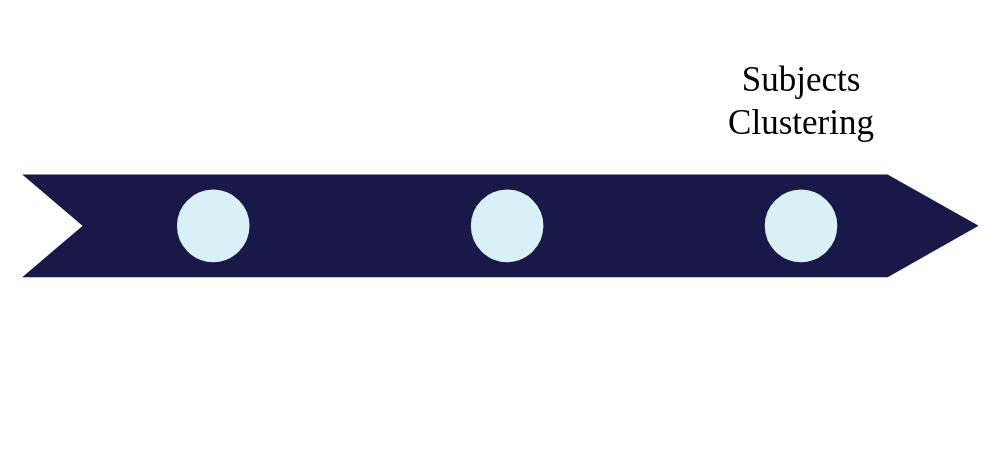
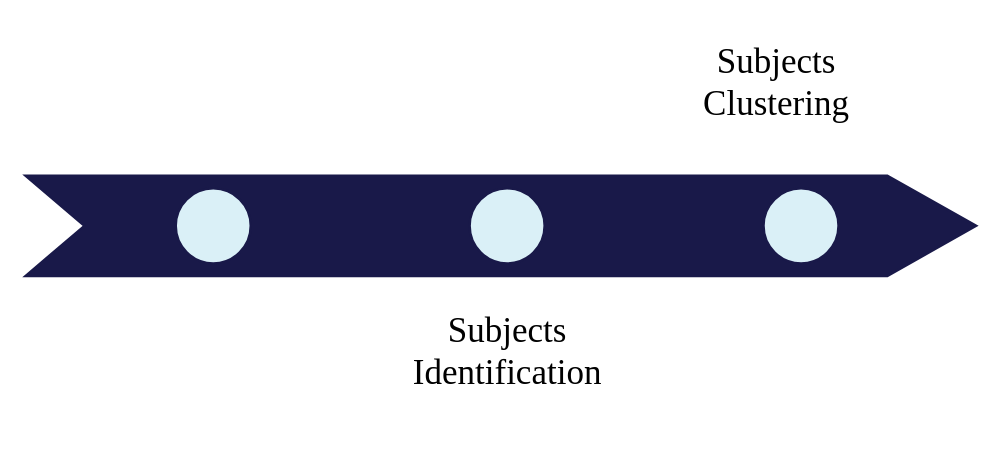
(801, 101) -> (776, 82)
none -> (507, 351)
